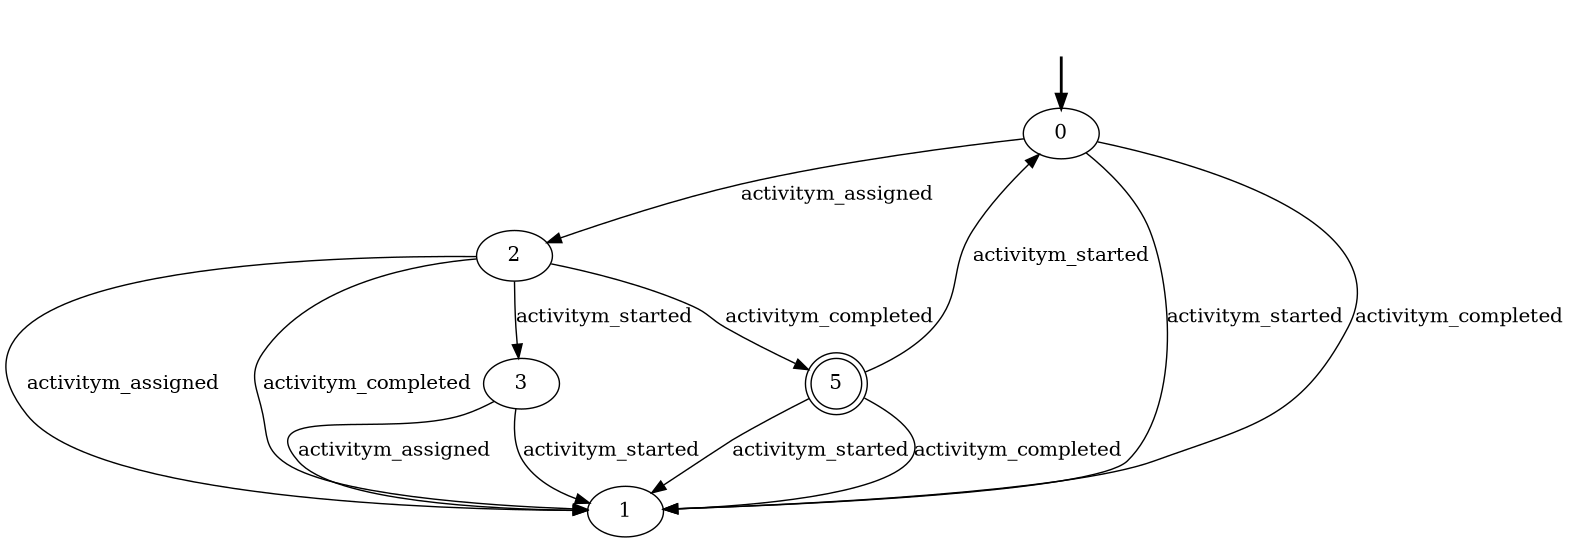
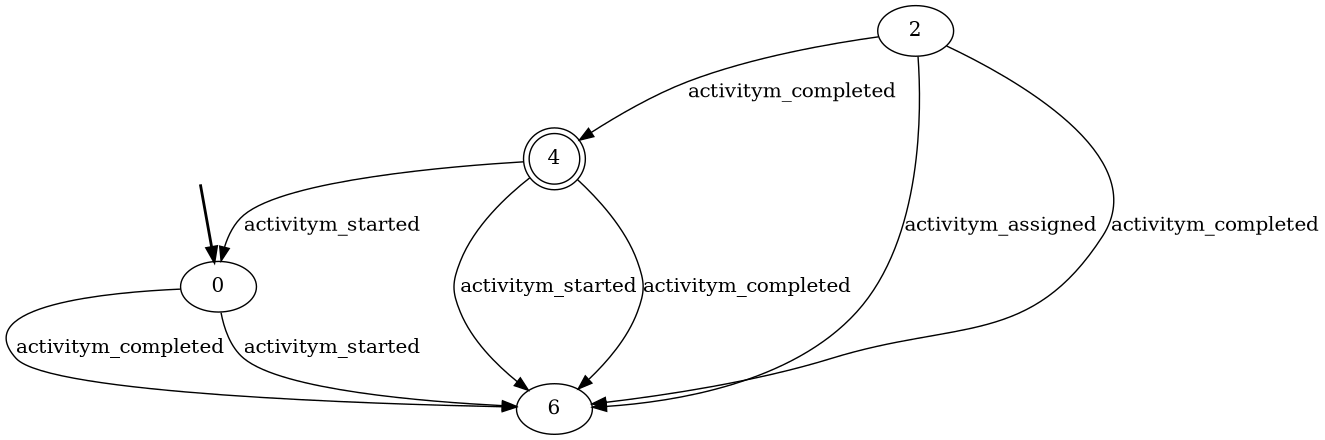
(789, 174) -> none
(522, 384) -> none
(836, 384) -> (554, 159)
(626, 512) -> (554, 409)
